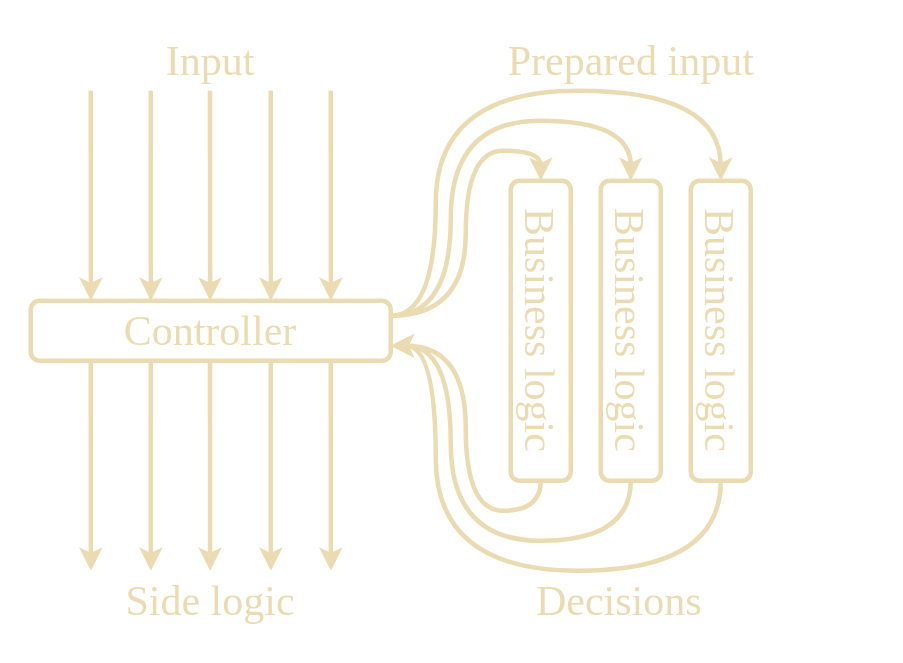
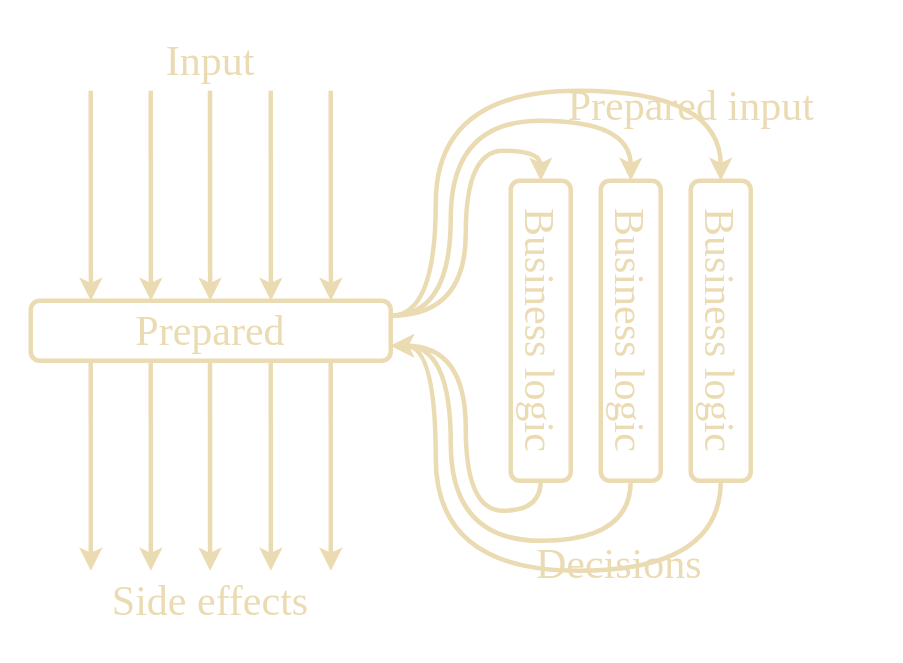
(631, 61) -> (691, 106)
(211, 331) -> (211, 331)
(211, 601) -> (211, 601)
(620, 601) -> (620, 563)
